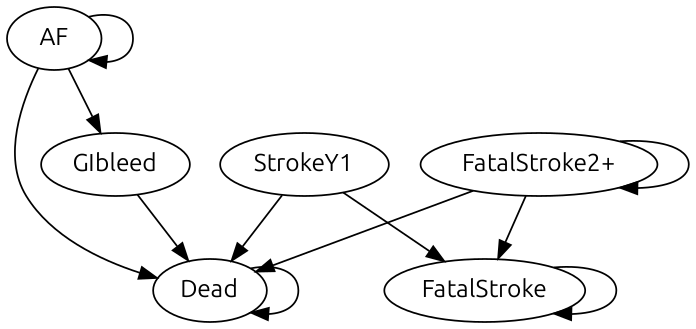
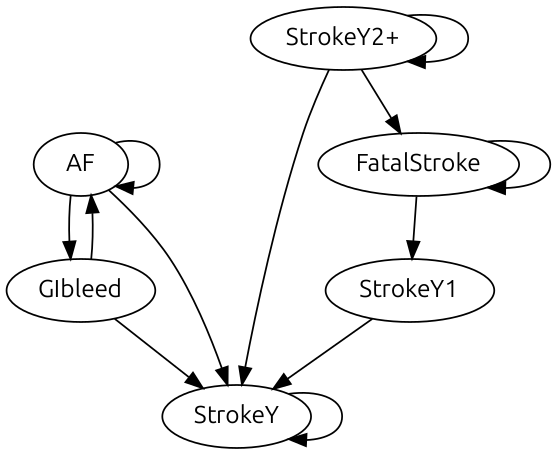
(539, 164) -> (343, 38)
(376, 215) -> (415, 219)
none -> (93, 236)
(210, 290) -> (237, 416)
